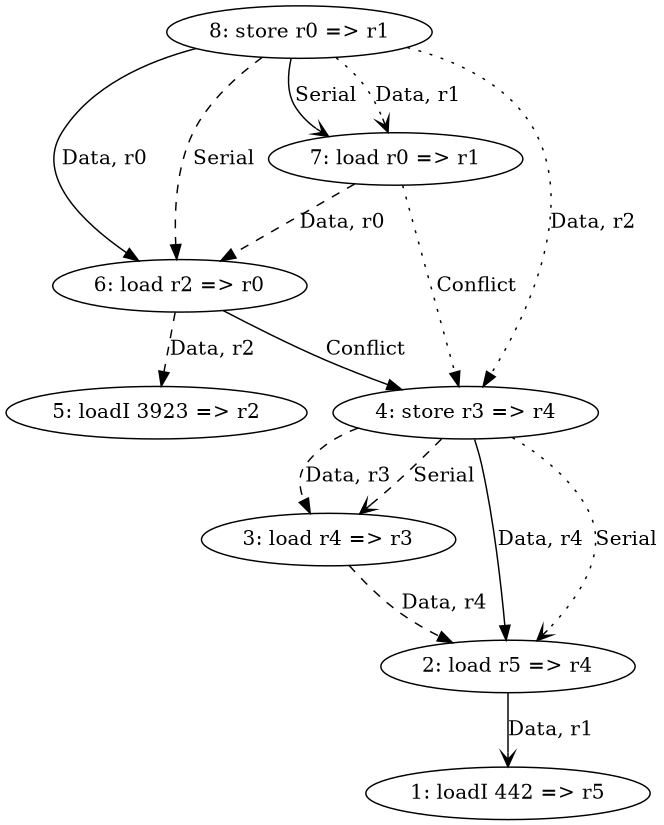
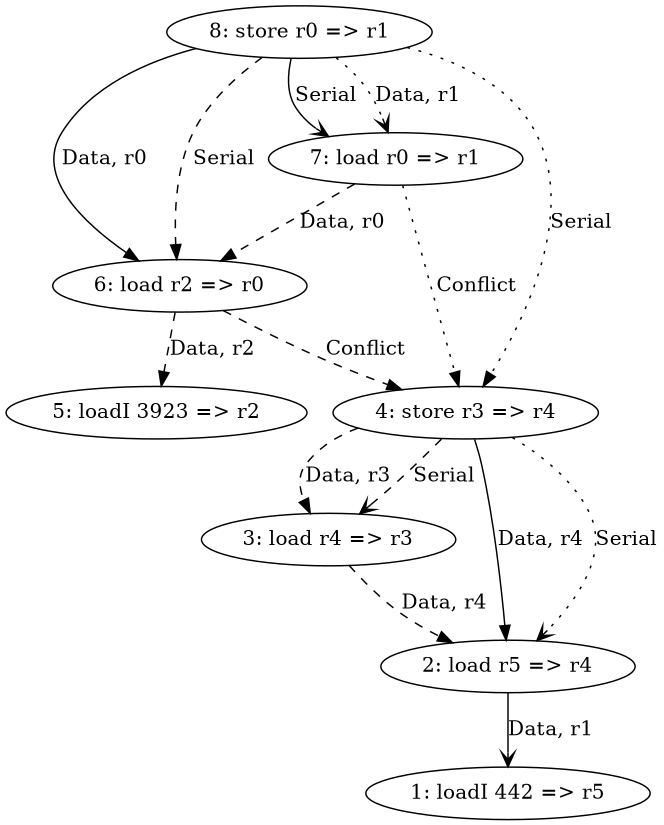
(593, 222) -> (582, 222)
(304, 351) -> (304, 351)
